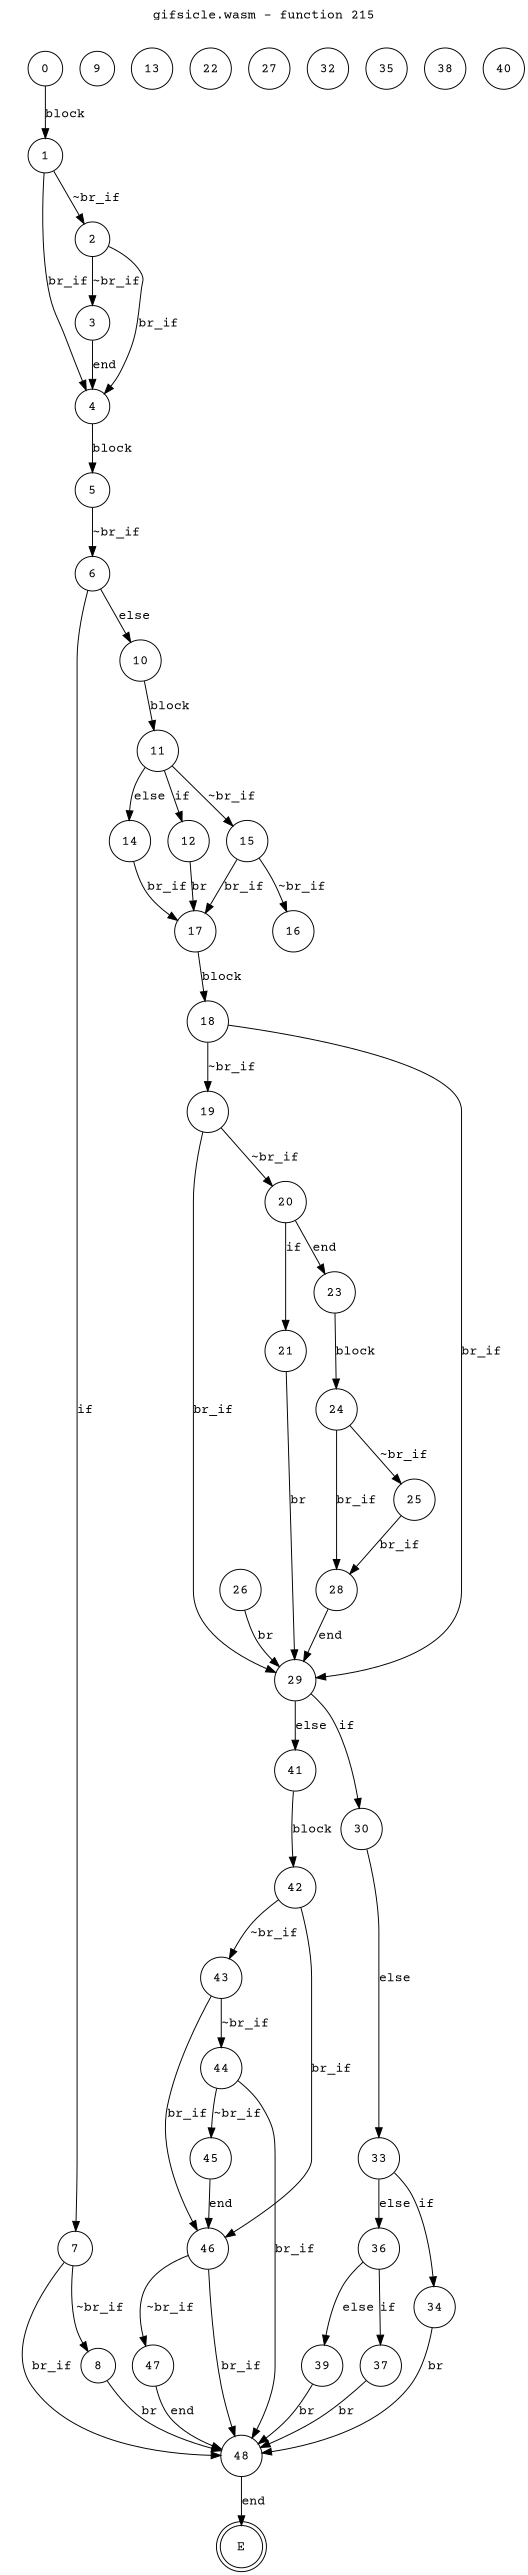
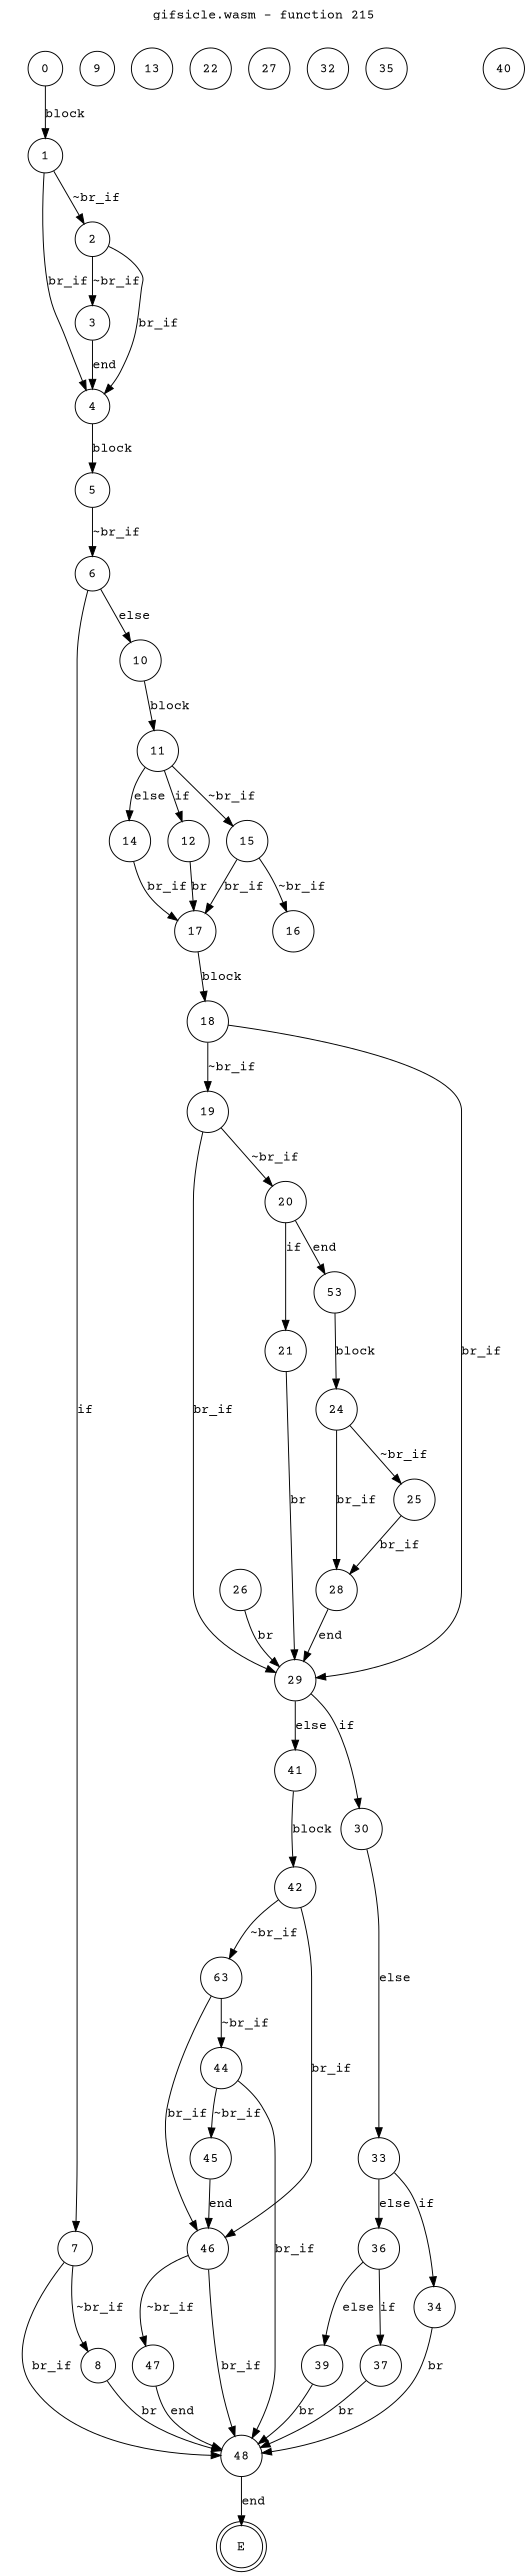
(445, 69) -> none
(335, 1292) -> (335, 1292)
(221, 1978) -> (221, 1978)
